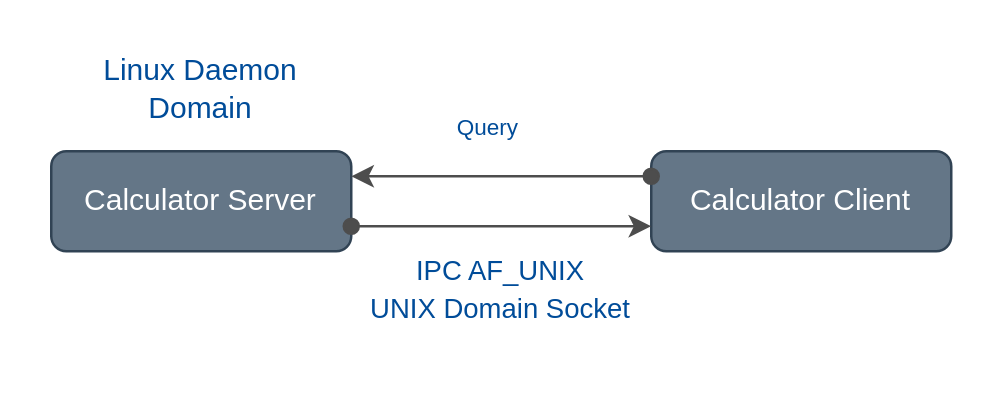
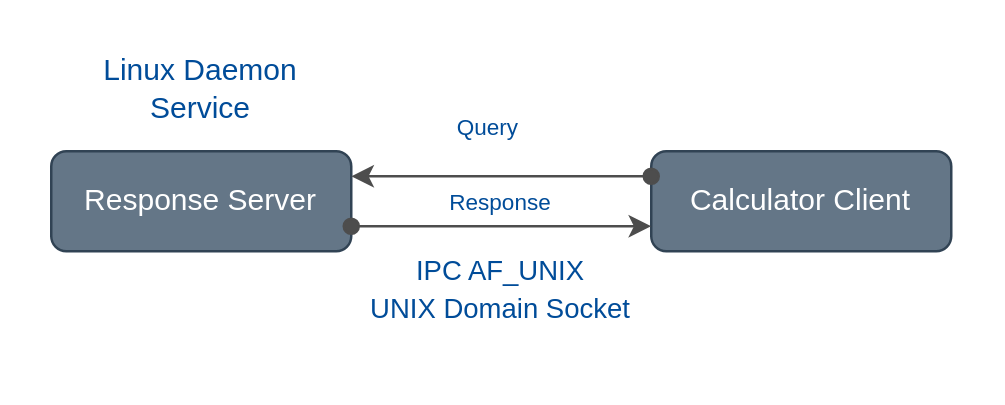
(201, 89) -> (201, 89)
(201, 201) -> (201, 201)
none -> (501, 201)
